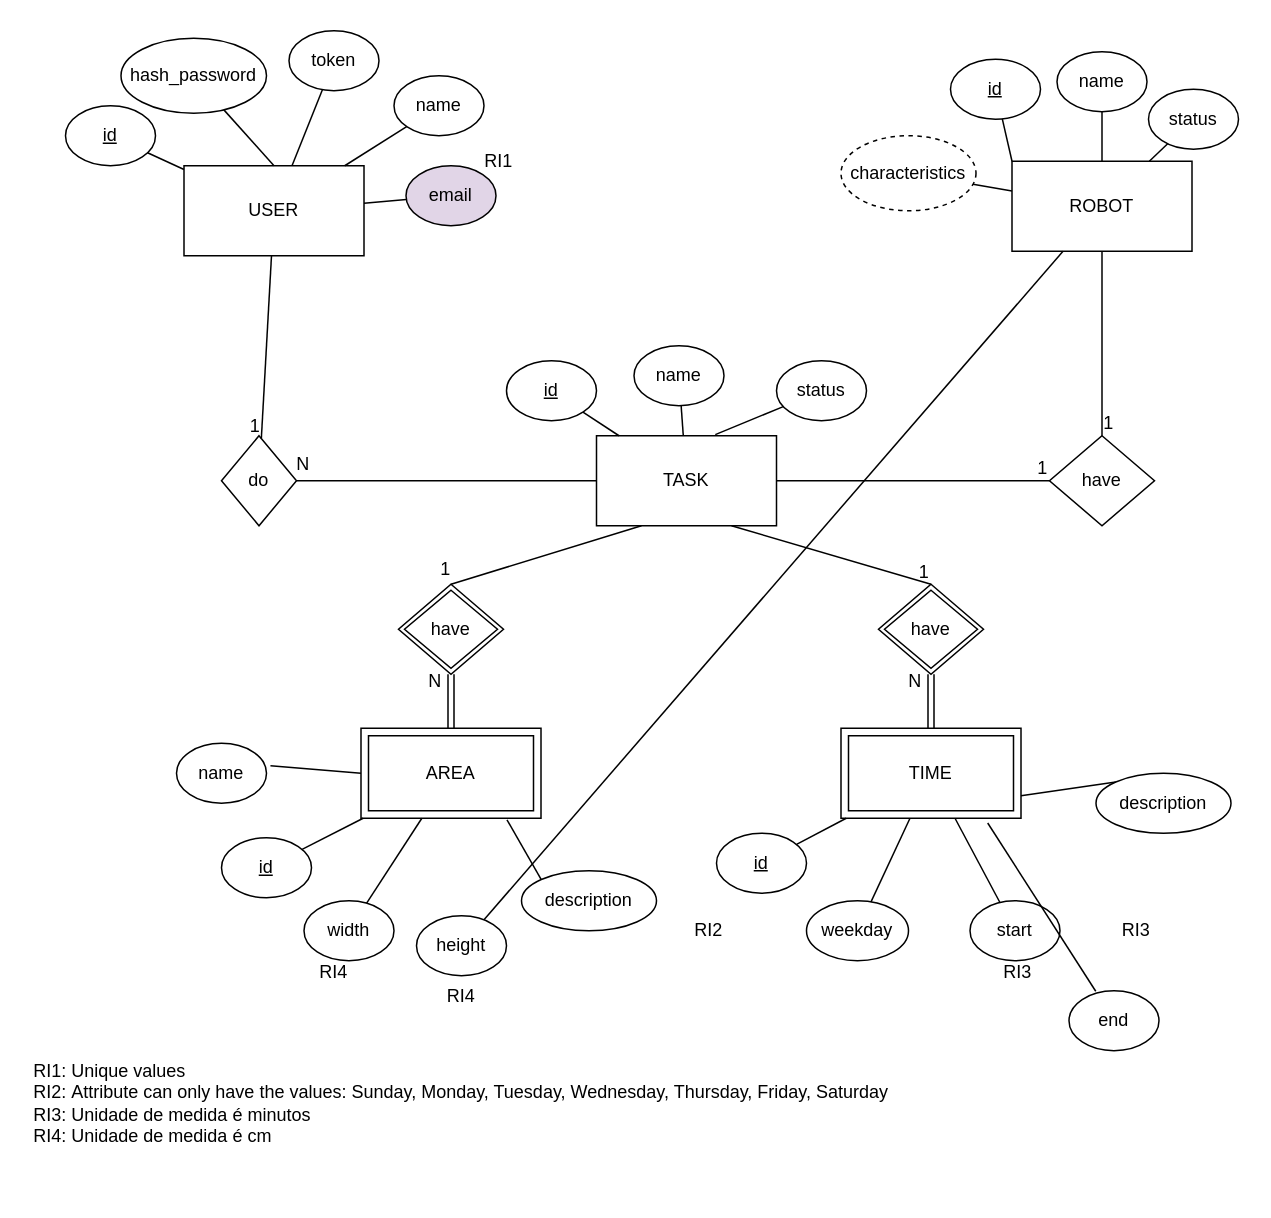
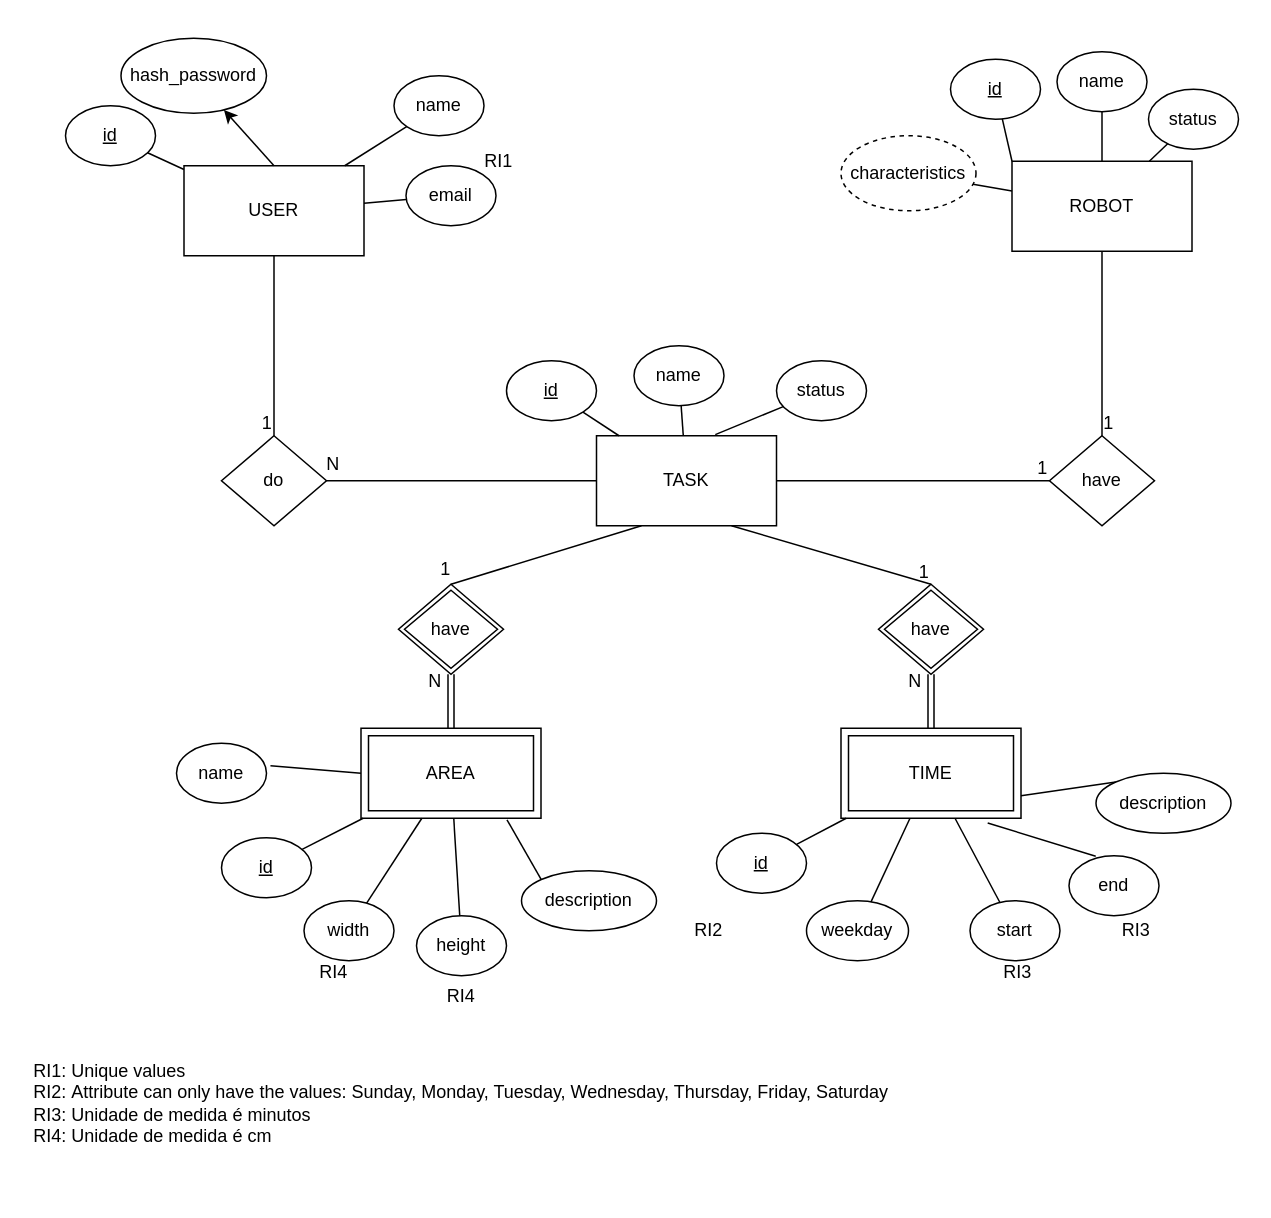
(334, 61) -> none
(228, 114) -> (231, 118)
(307, 127) -> none
(451, 196) -> (451, 196)
(259, 481) -> (274, 481)
(773, 586) -> (457, 868)
(1114, 1021) -> (1114, 886)
